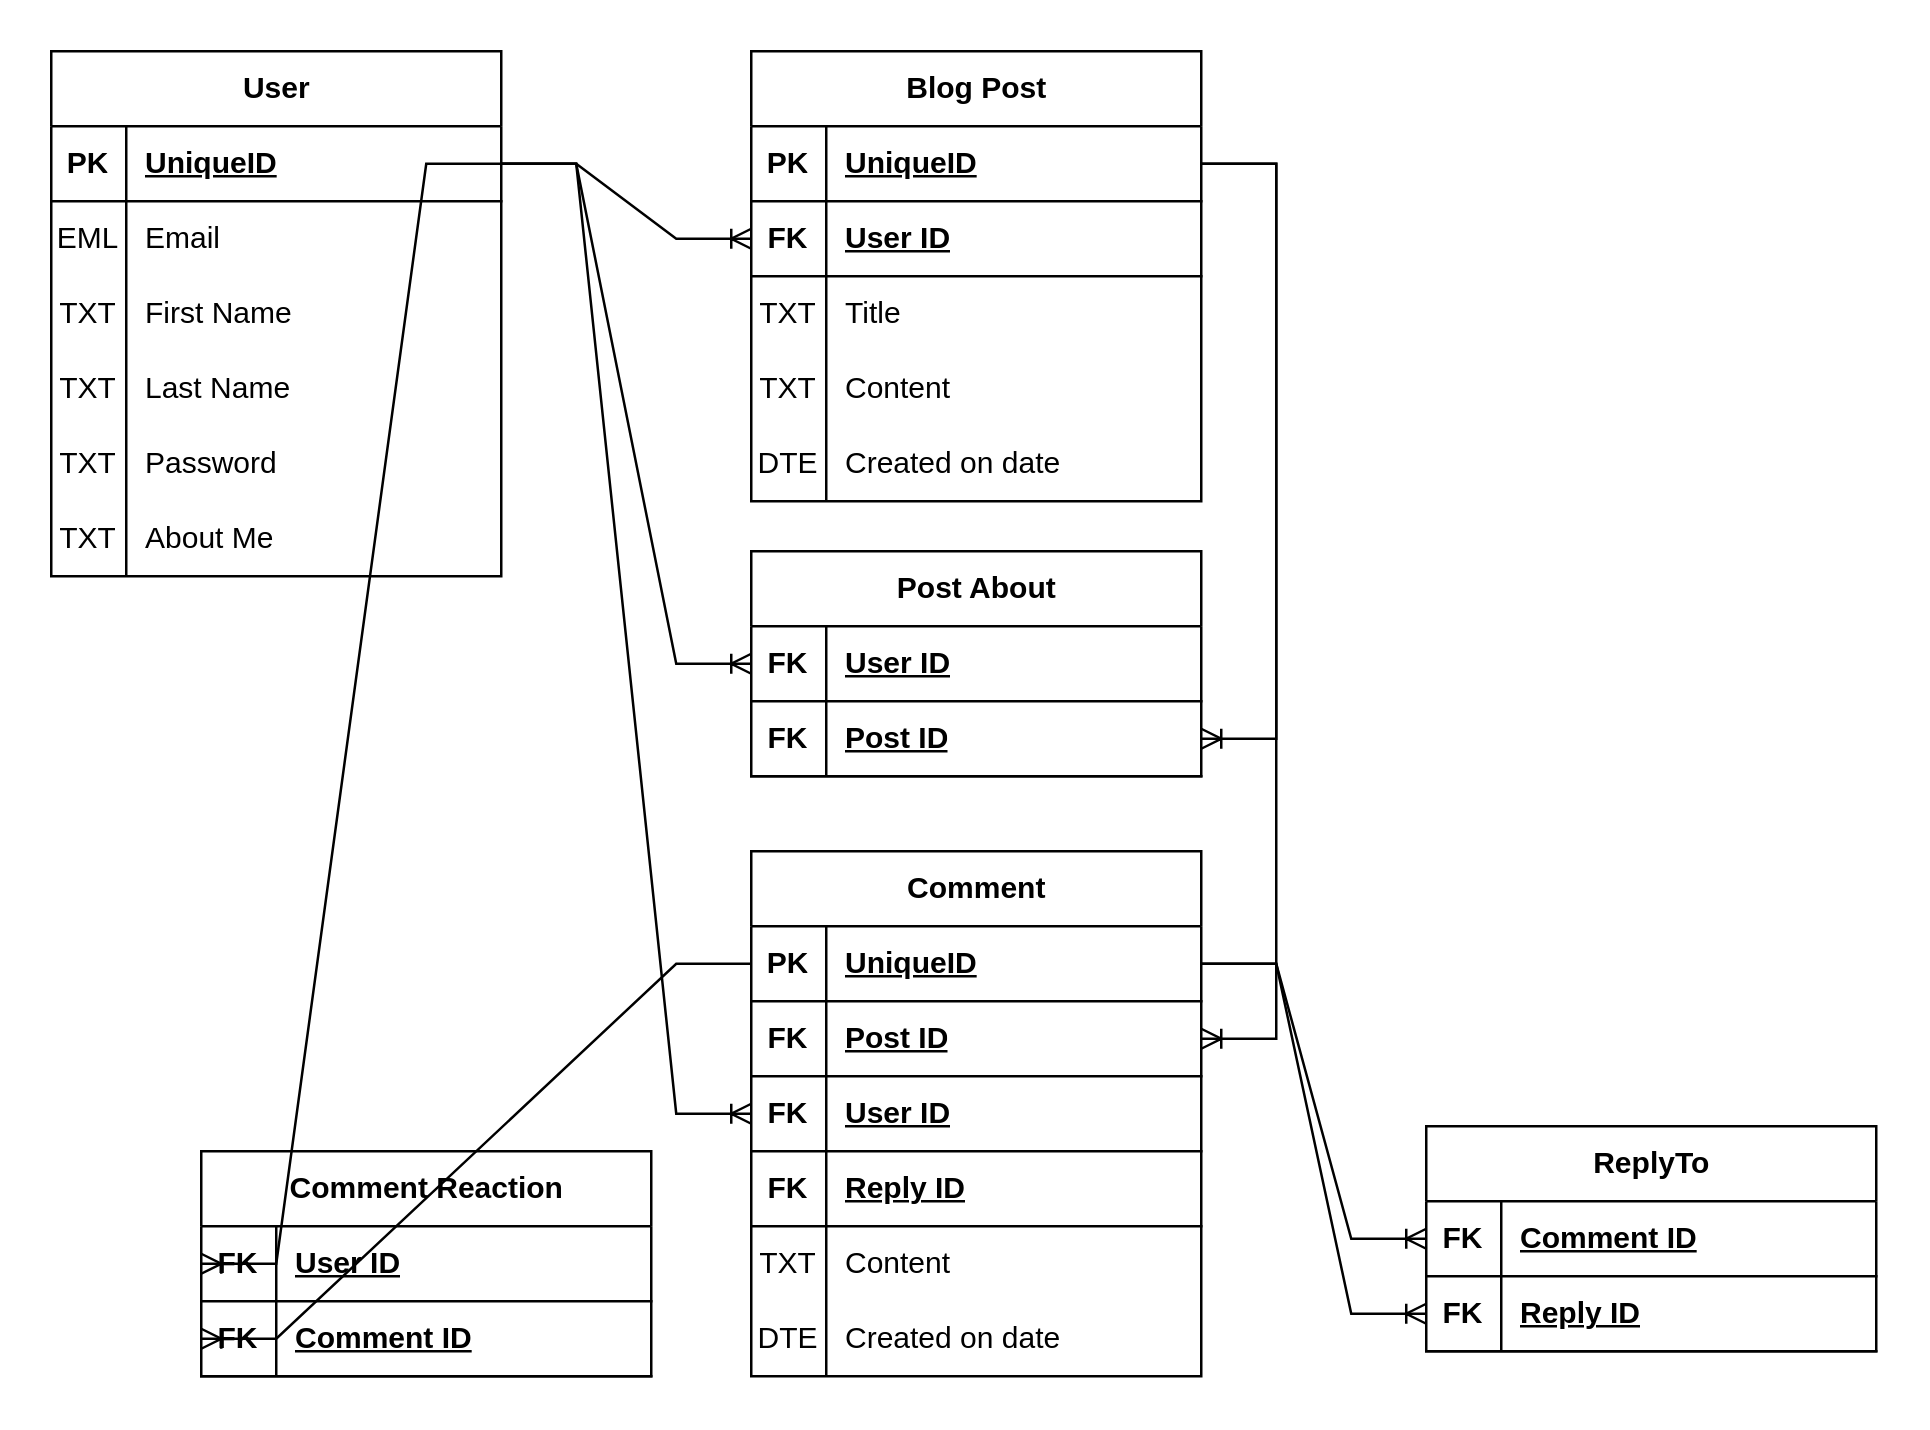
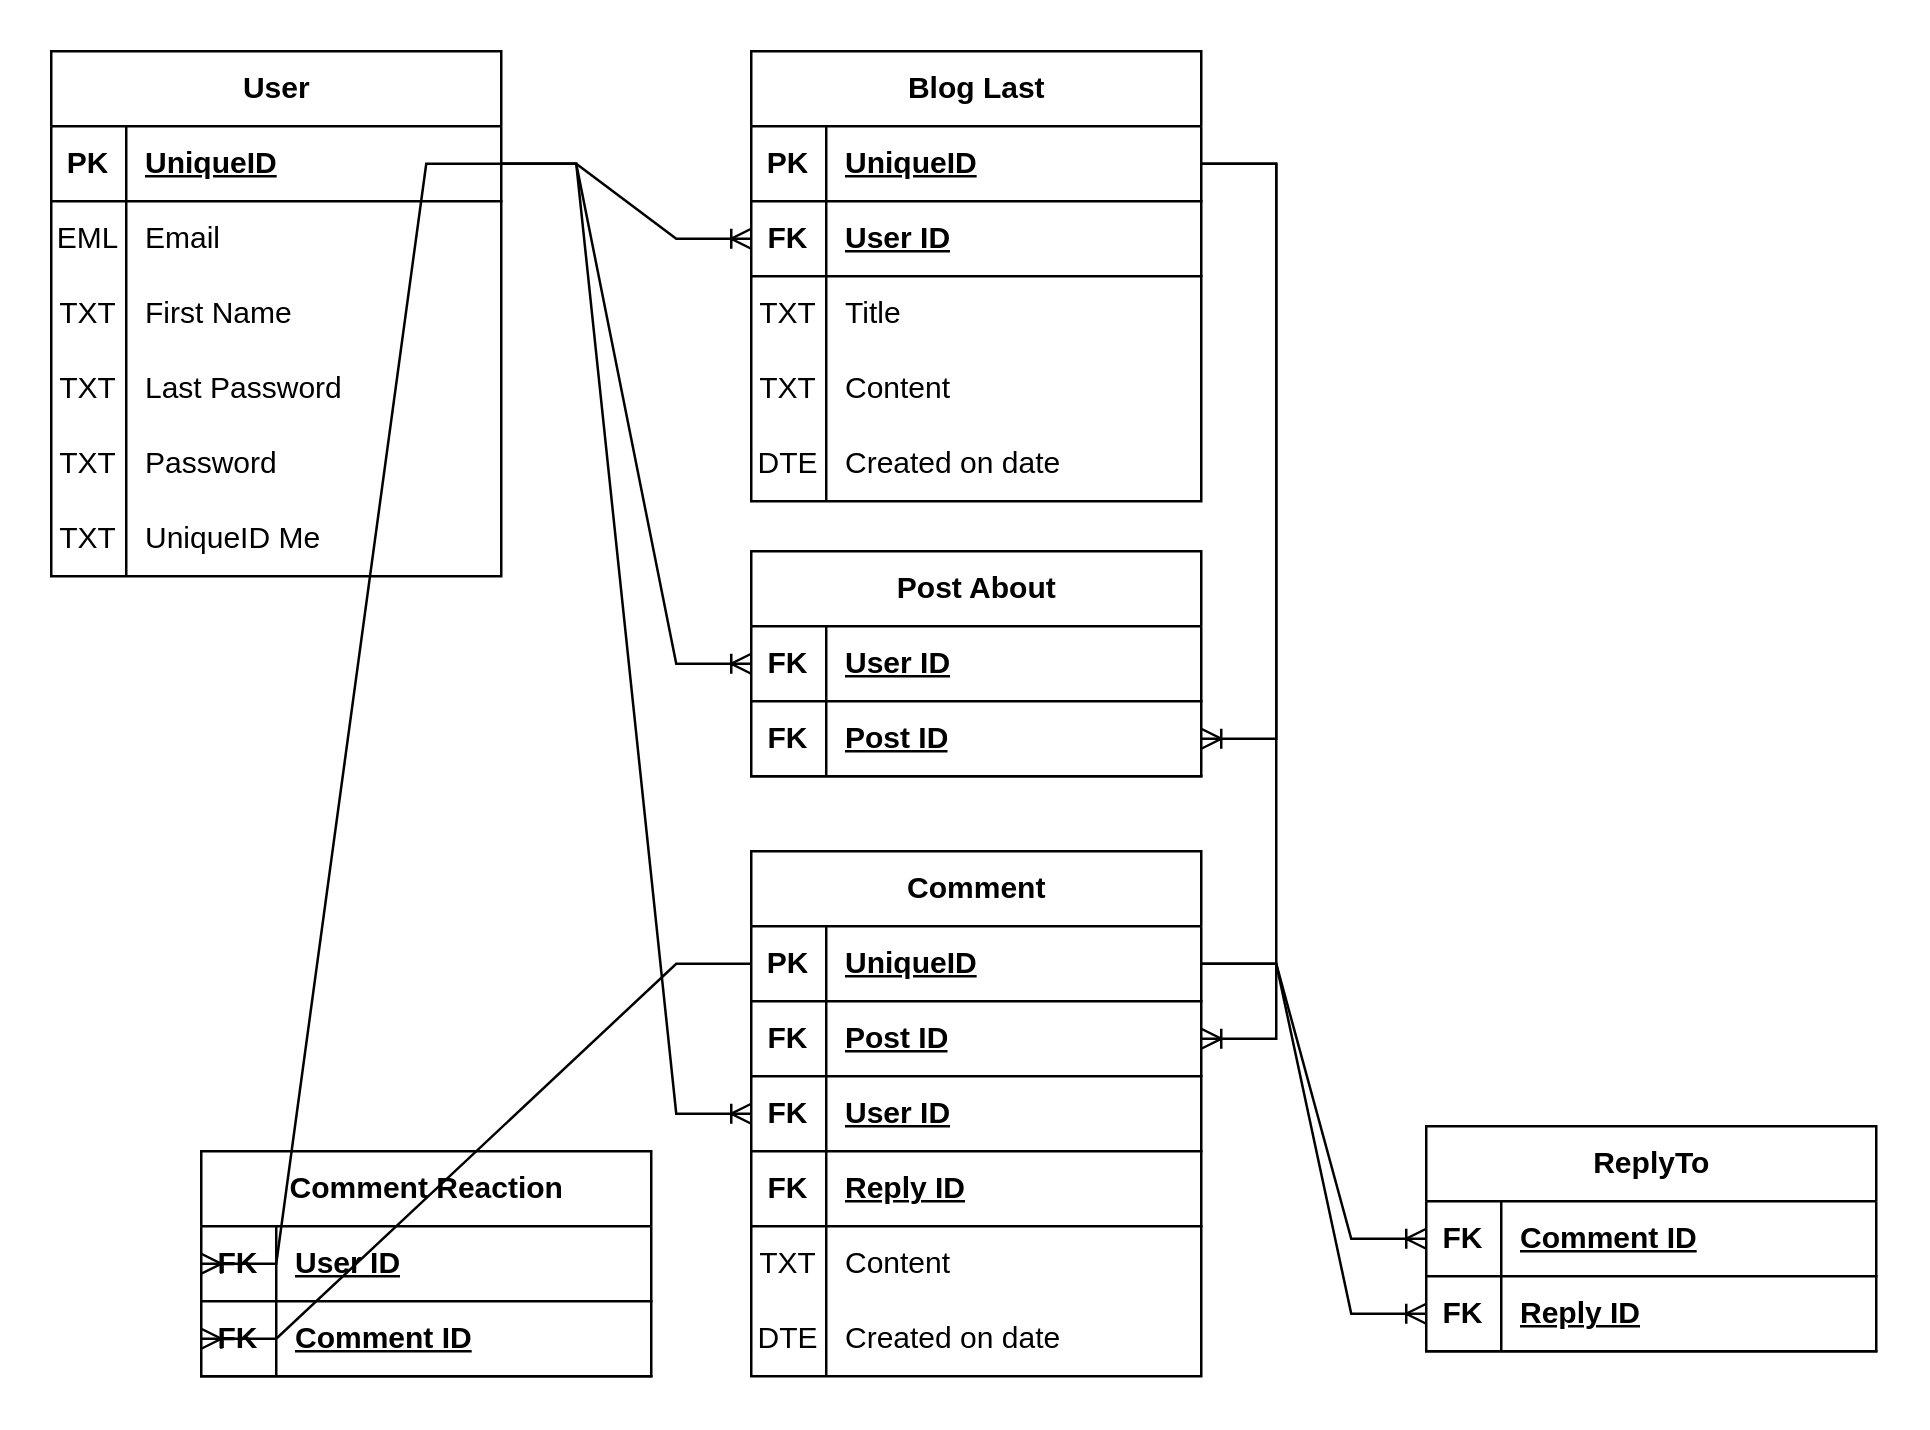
(978, 89) -> (978, 89)
(218, 389) -> (252, 389)
(210, 539) -> (231, 539)
